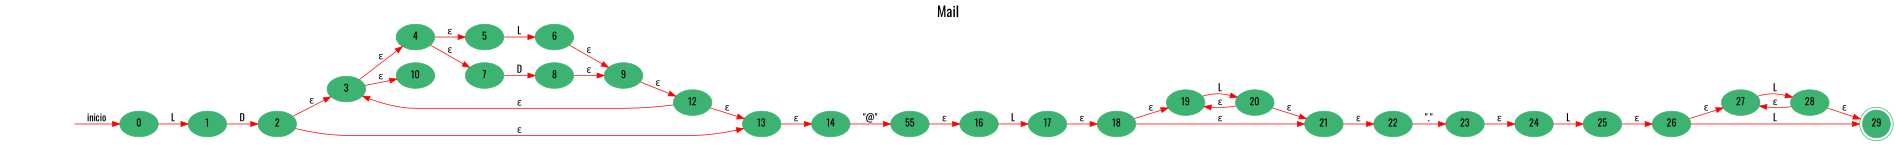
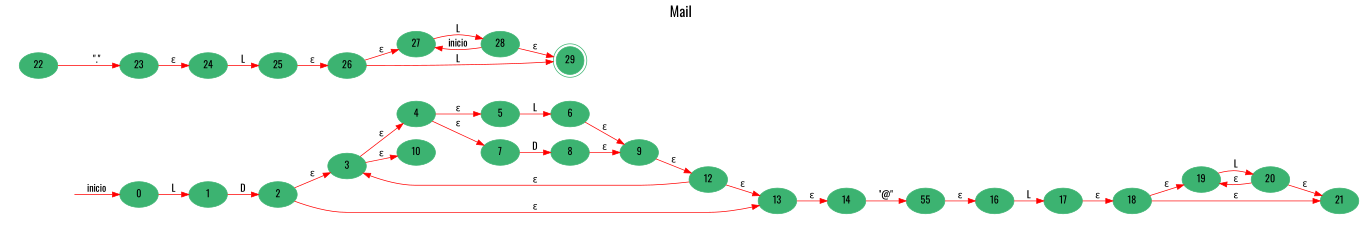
(1775, 102) -> (458, 44)
(1355, 124) -> none
